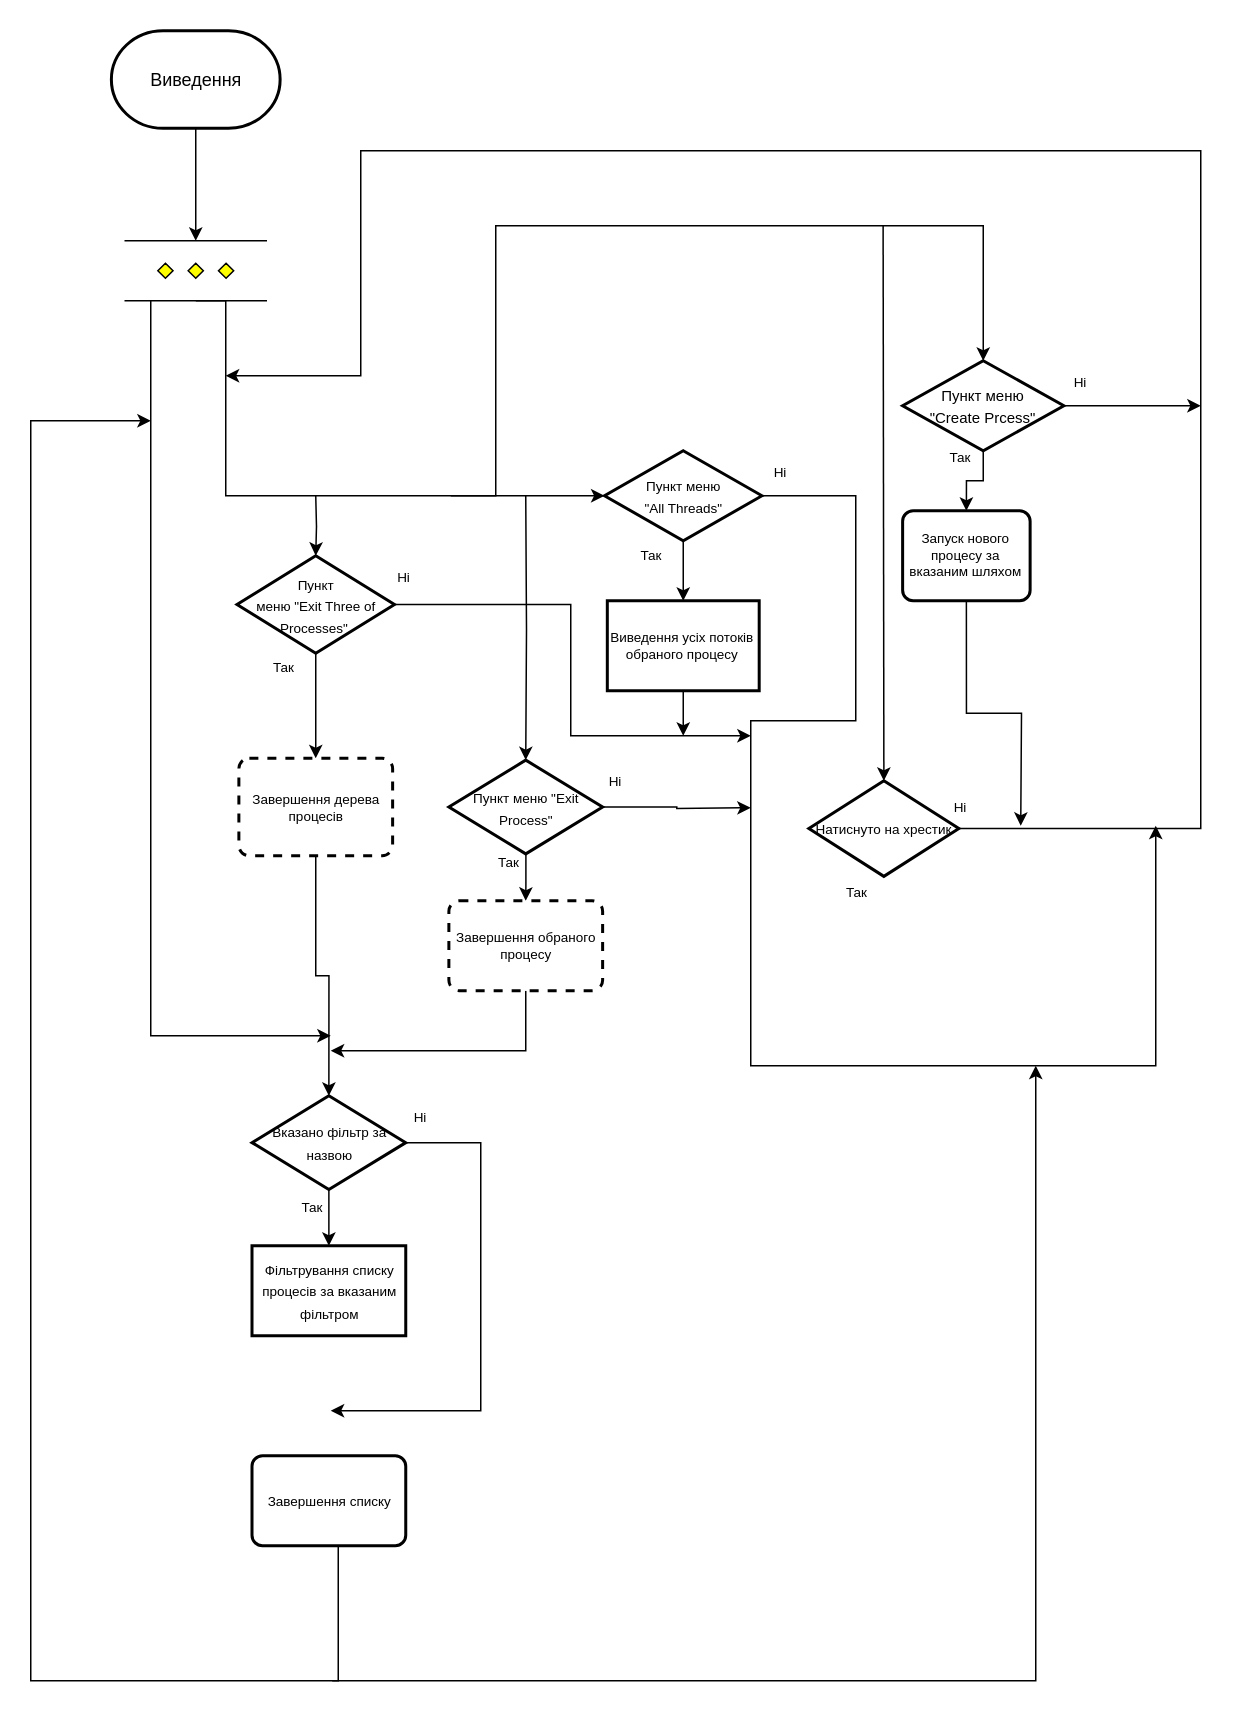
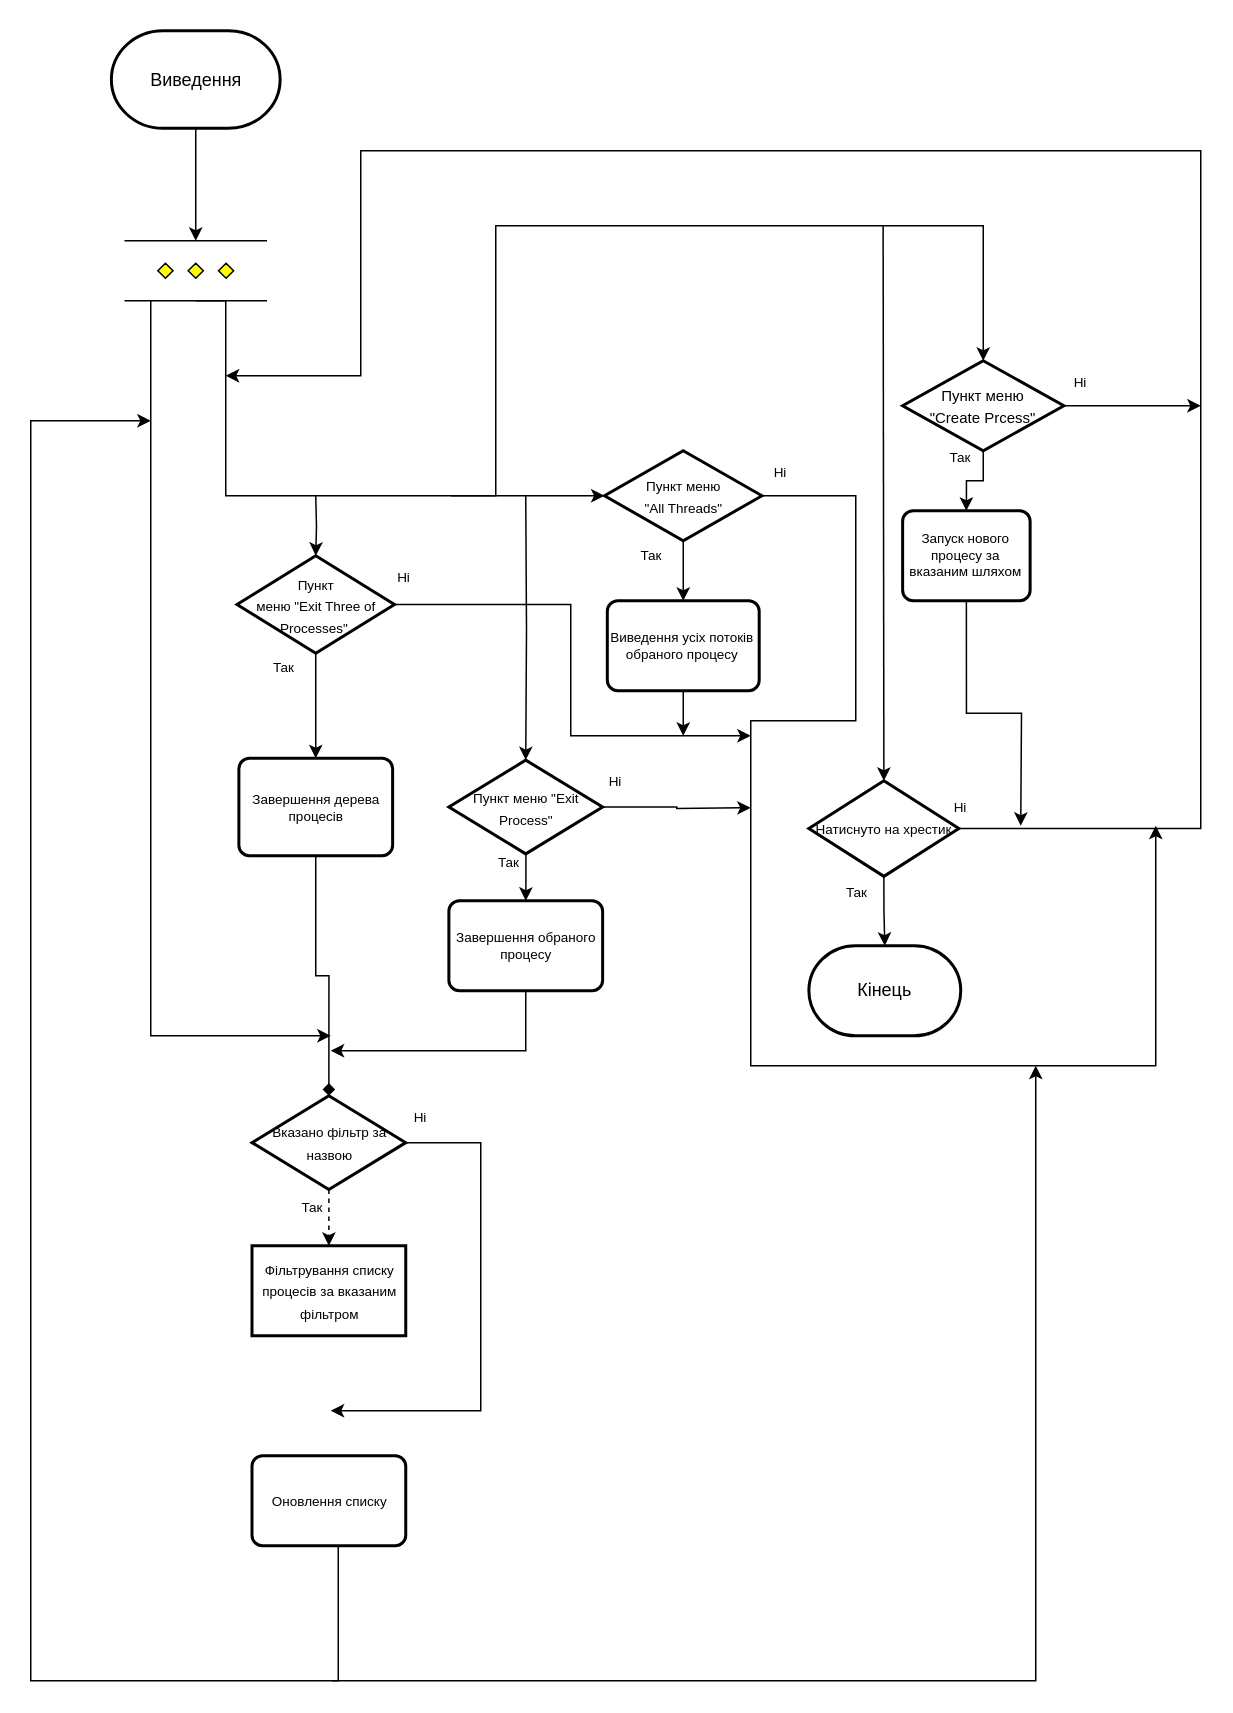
(683, 646) -> (683, 646)
(316, 807) -> (316, 807)
none -> (884, 906)
(526, 946) -> (526, 946)
none -> (885, 991)
(329, 1084) -> (329, 1083)
(329, 1213) -> (329, 1213)
(330, 1501) -> (330, 1501)
